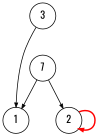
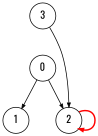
(21, 64) -> (64, 64)
(43, 68) -> (43, 68)
